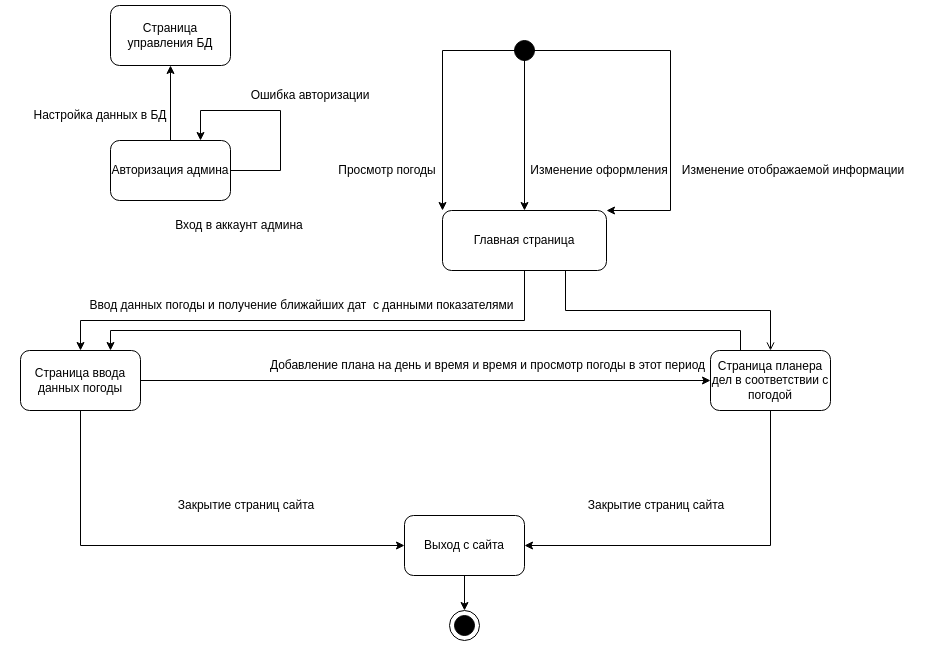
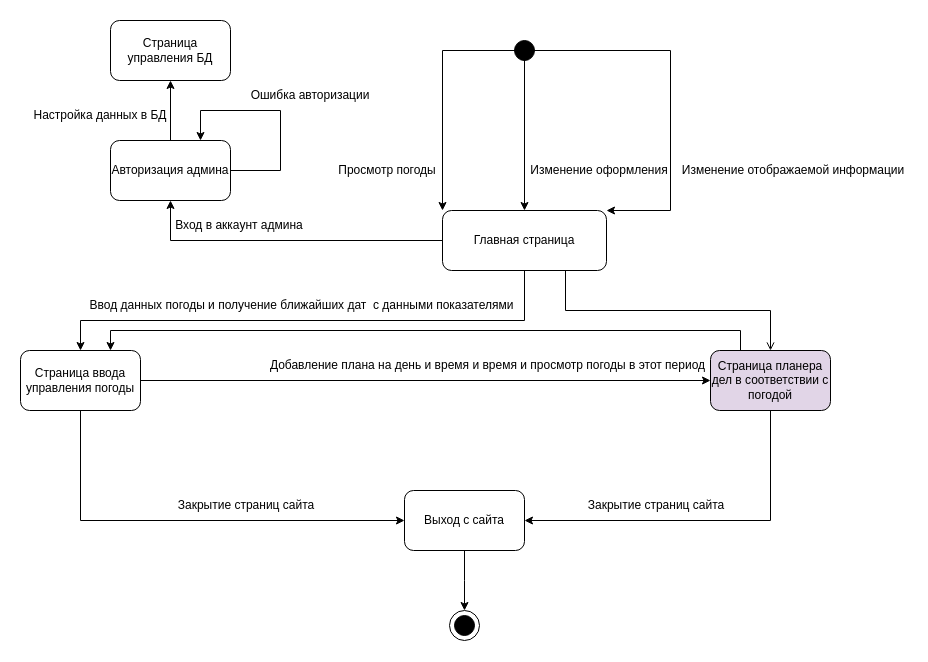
(171, 36) -> (171, 51)
none -> (291, 241)
(81, 381) -> (81, 381)
(771, 381) -> (771, 381)
(465, 546) -> (465, 521)
